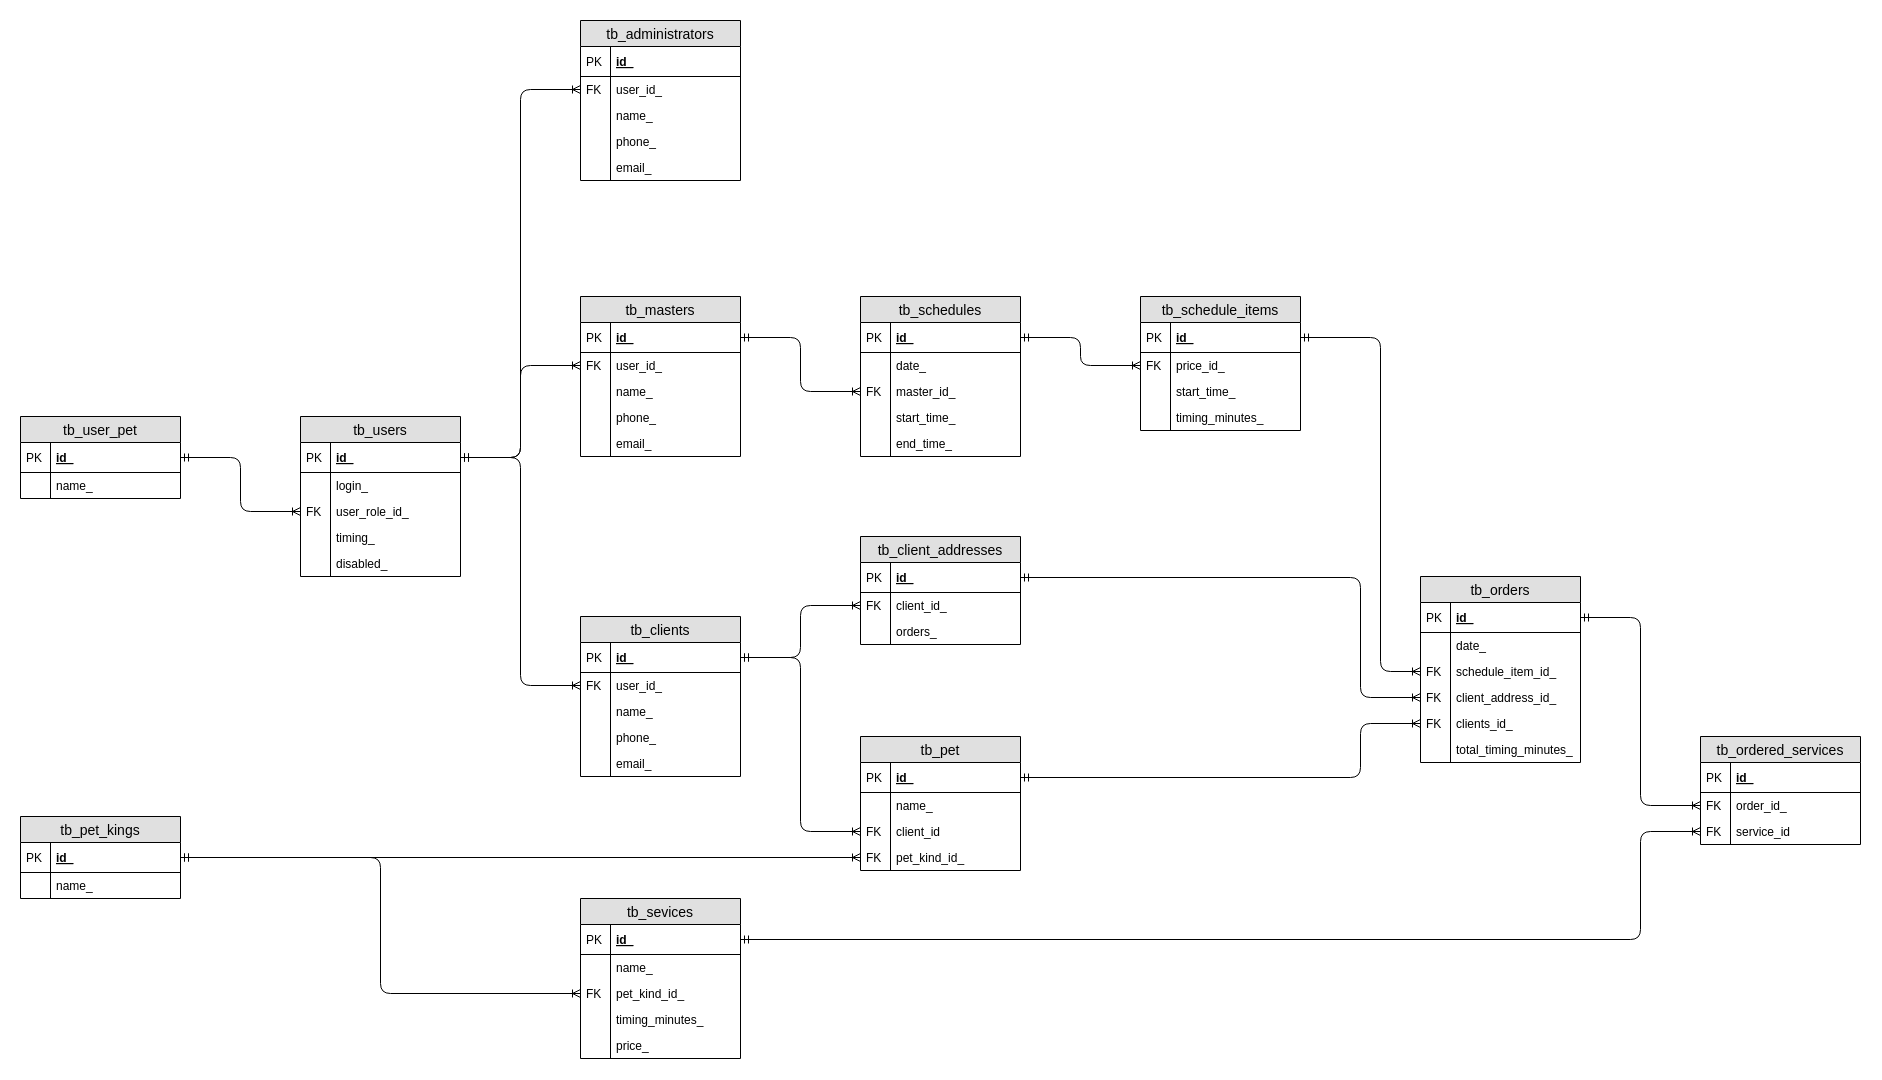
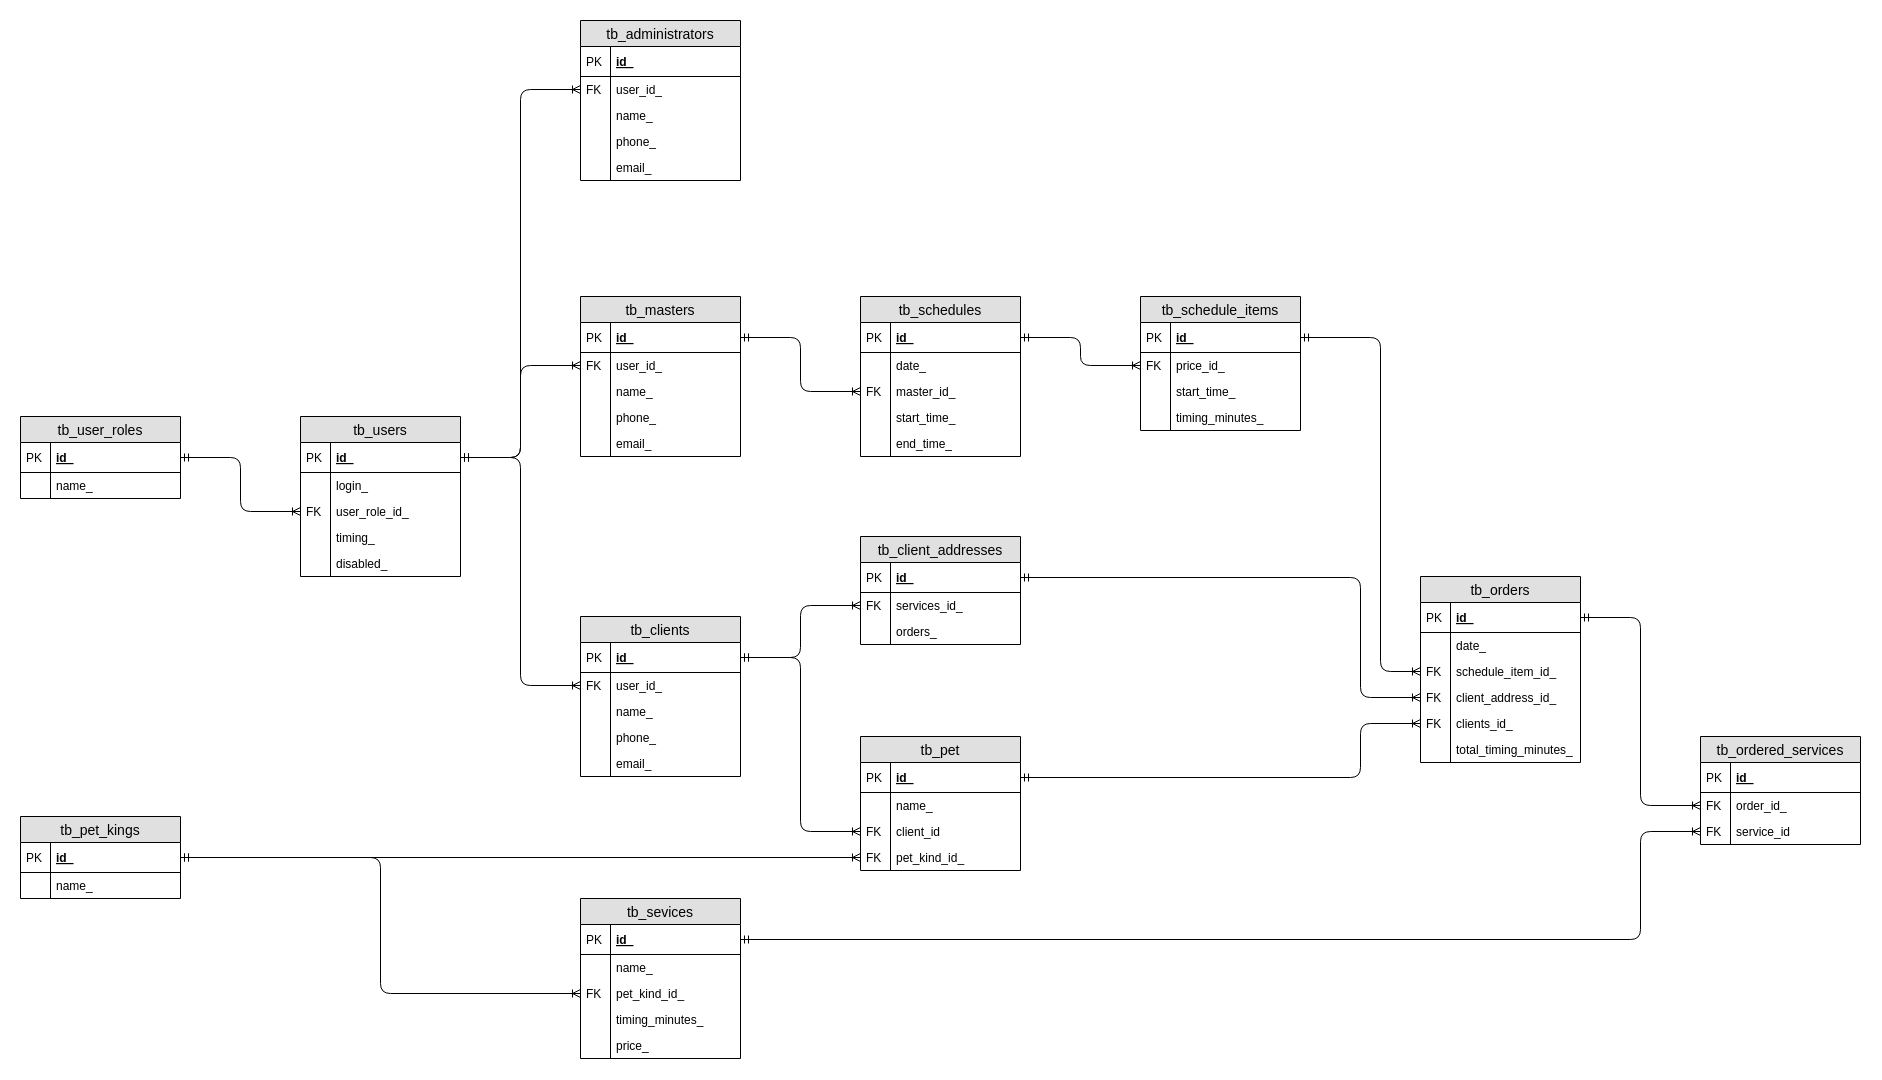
(100, 430) -> (100, 430)
(925, 606) -> (933, 606)
